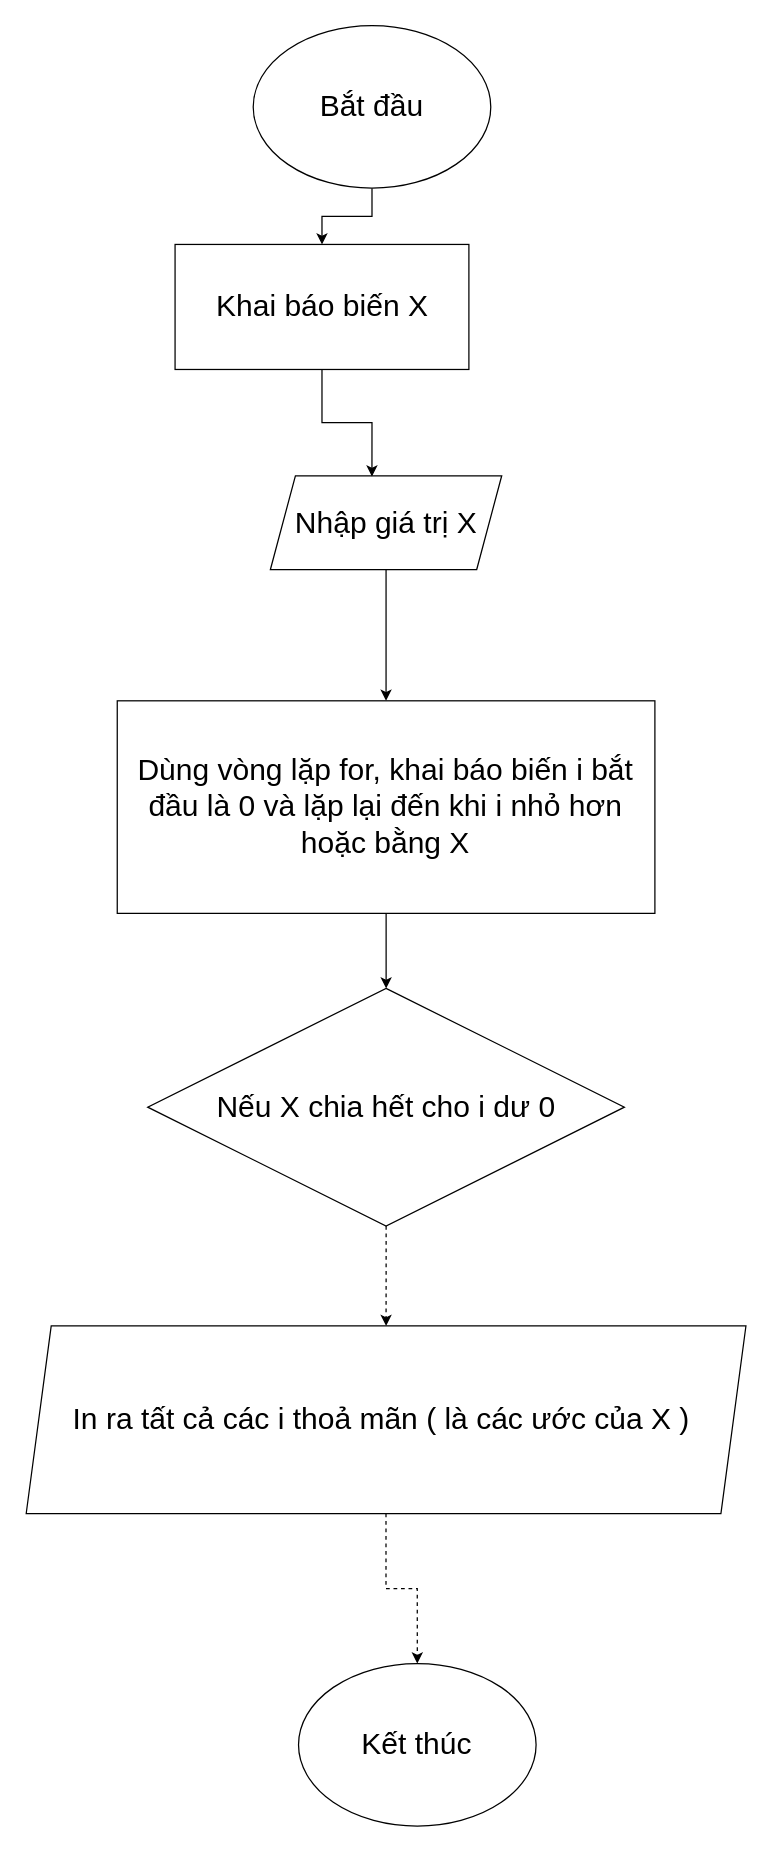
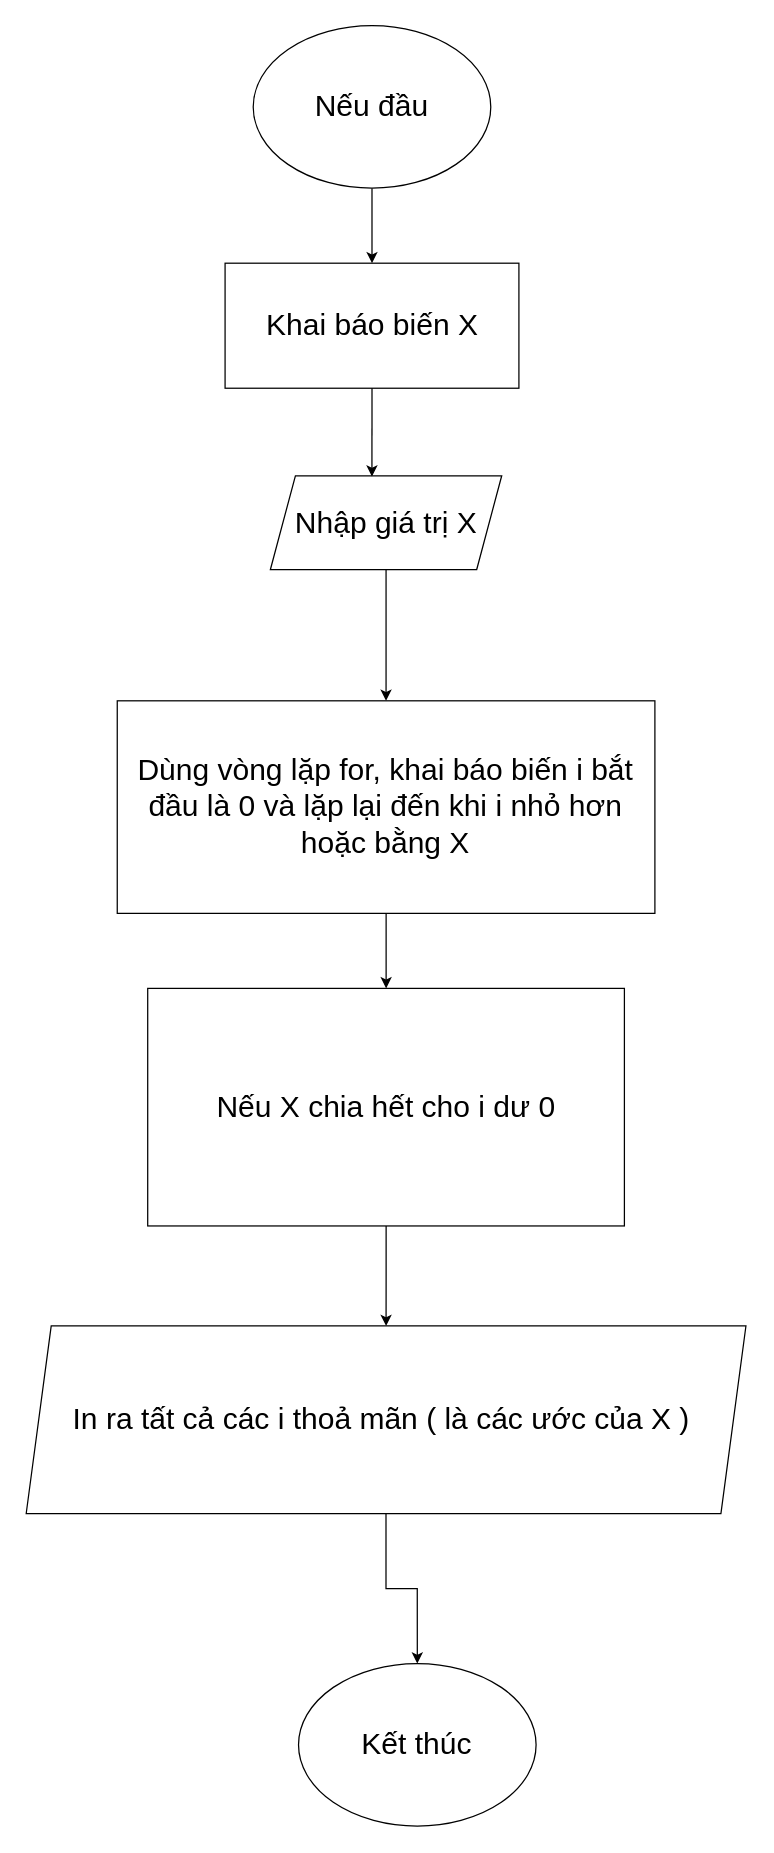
(372, 107) -> (372, 107)
(322, 307) -> (372, 326)
(386, 1107) -> (386, 1107)
(386, 1271) -> (386, 1271)
(399, 1588) -> (399, 1588)
